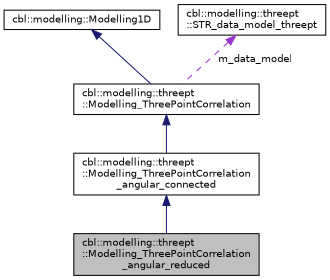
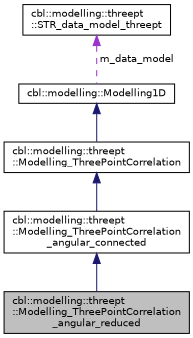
(205, 63) -> (97, 65)
